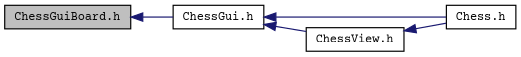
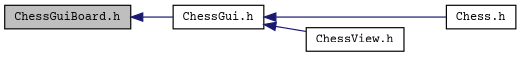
(431, 26) -> none
